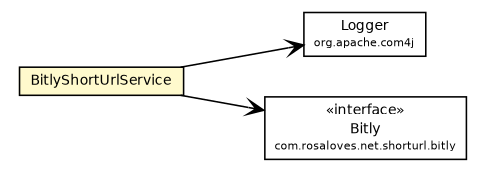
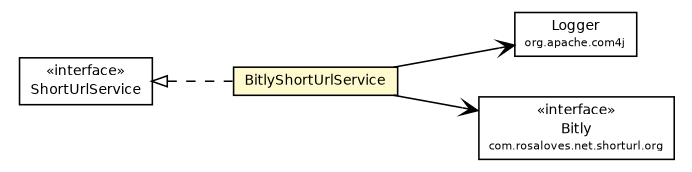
none -> (85, 81)
(366, 146) -> (577, 146)
